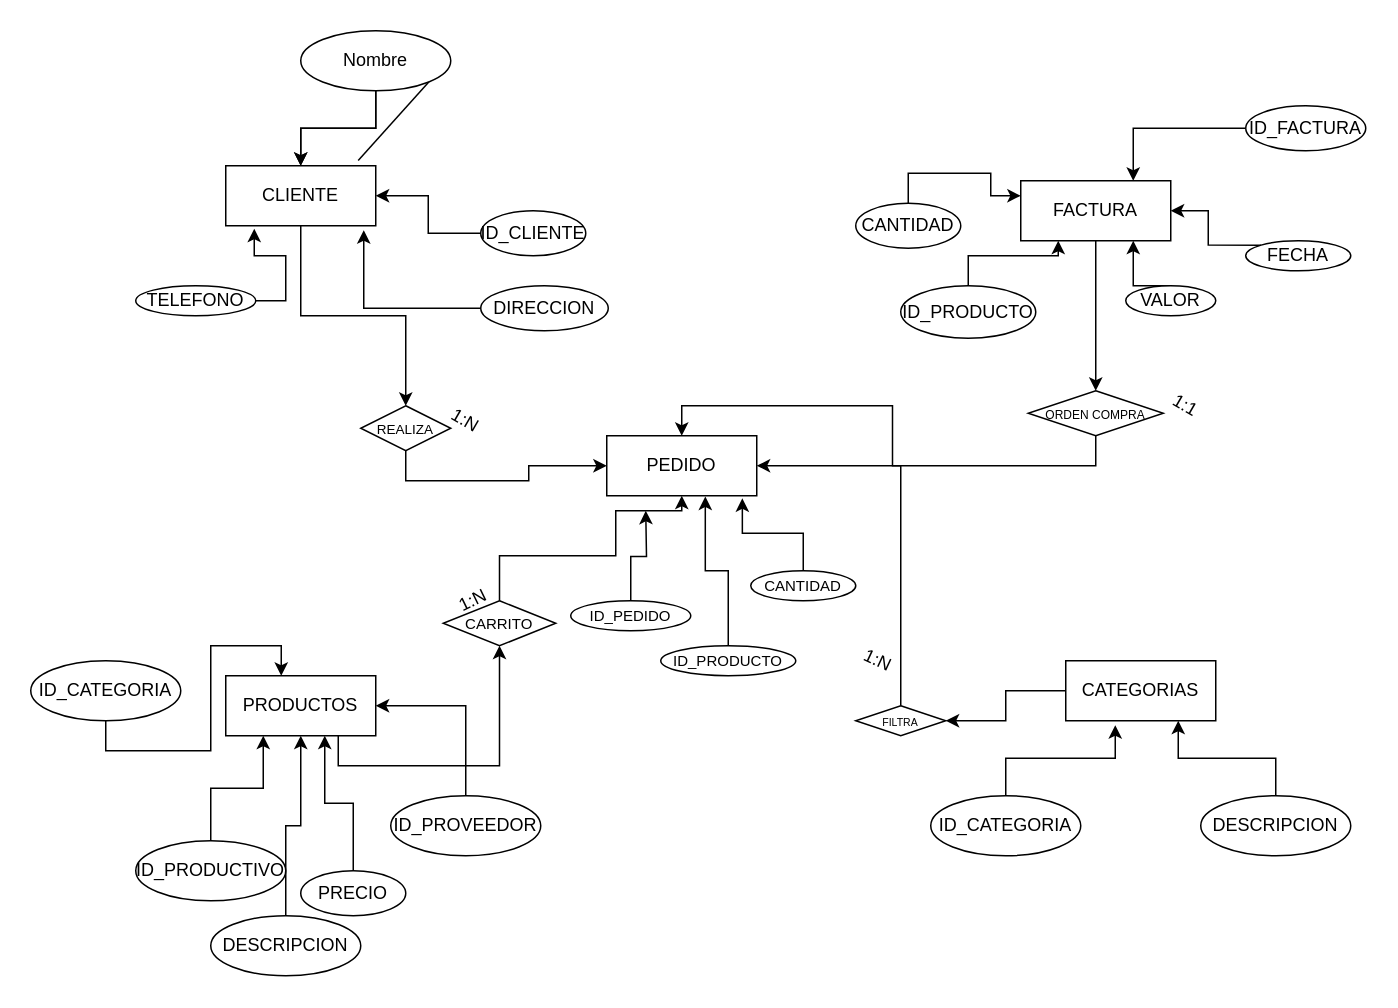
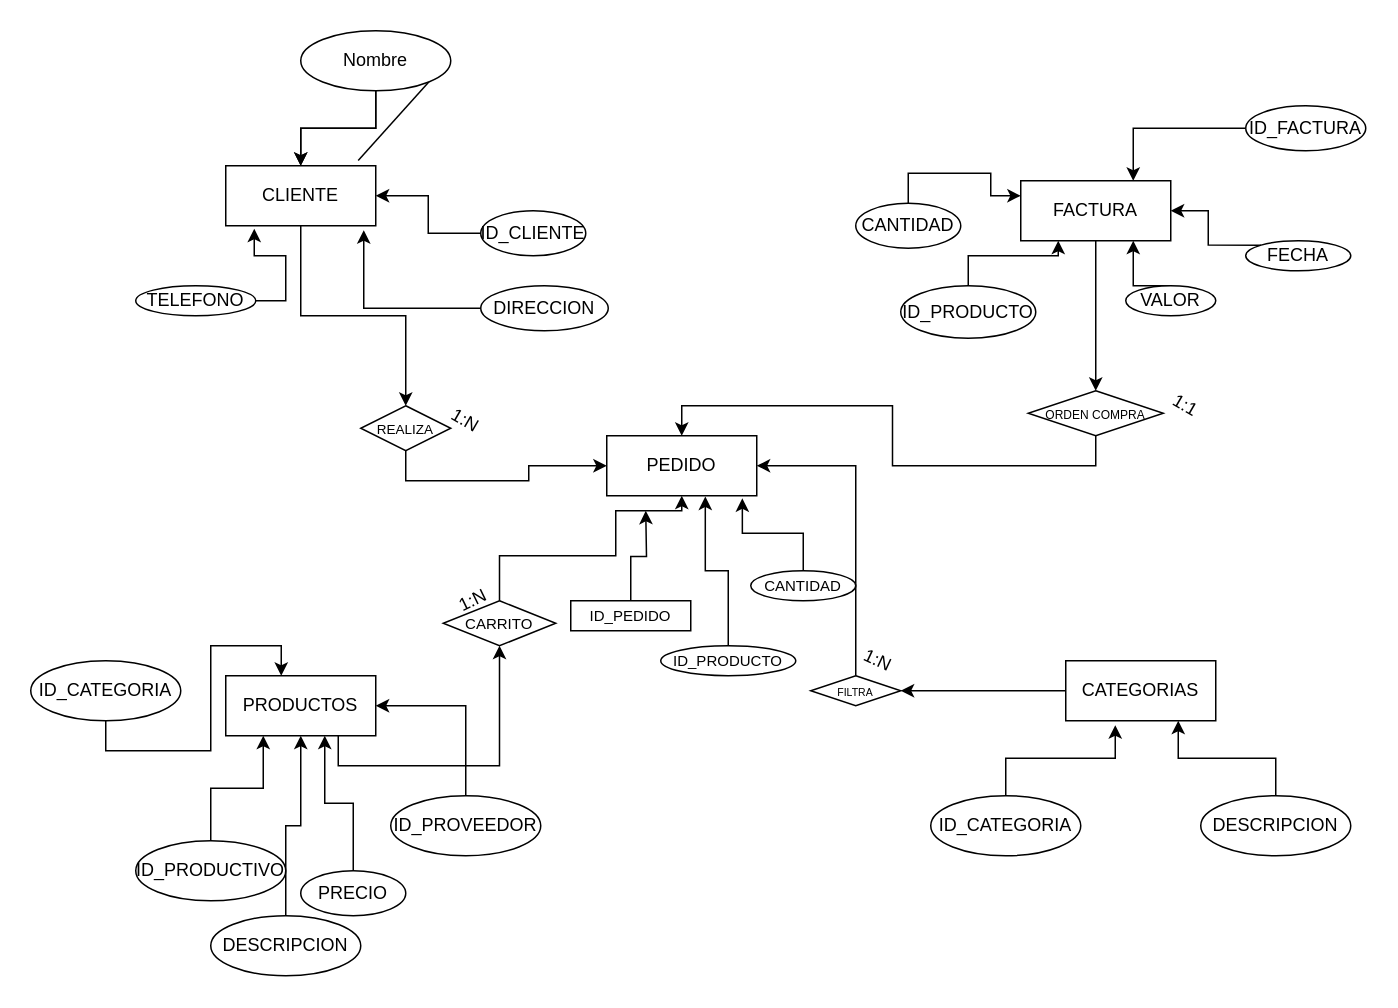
(631, 616) -> (631, 616)
(901, 721) -> (856, 691)
